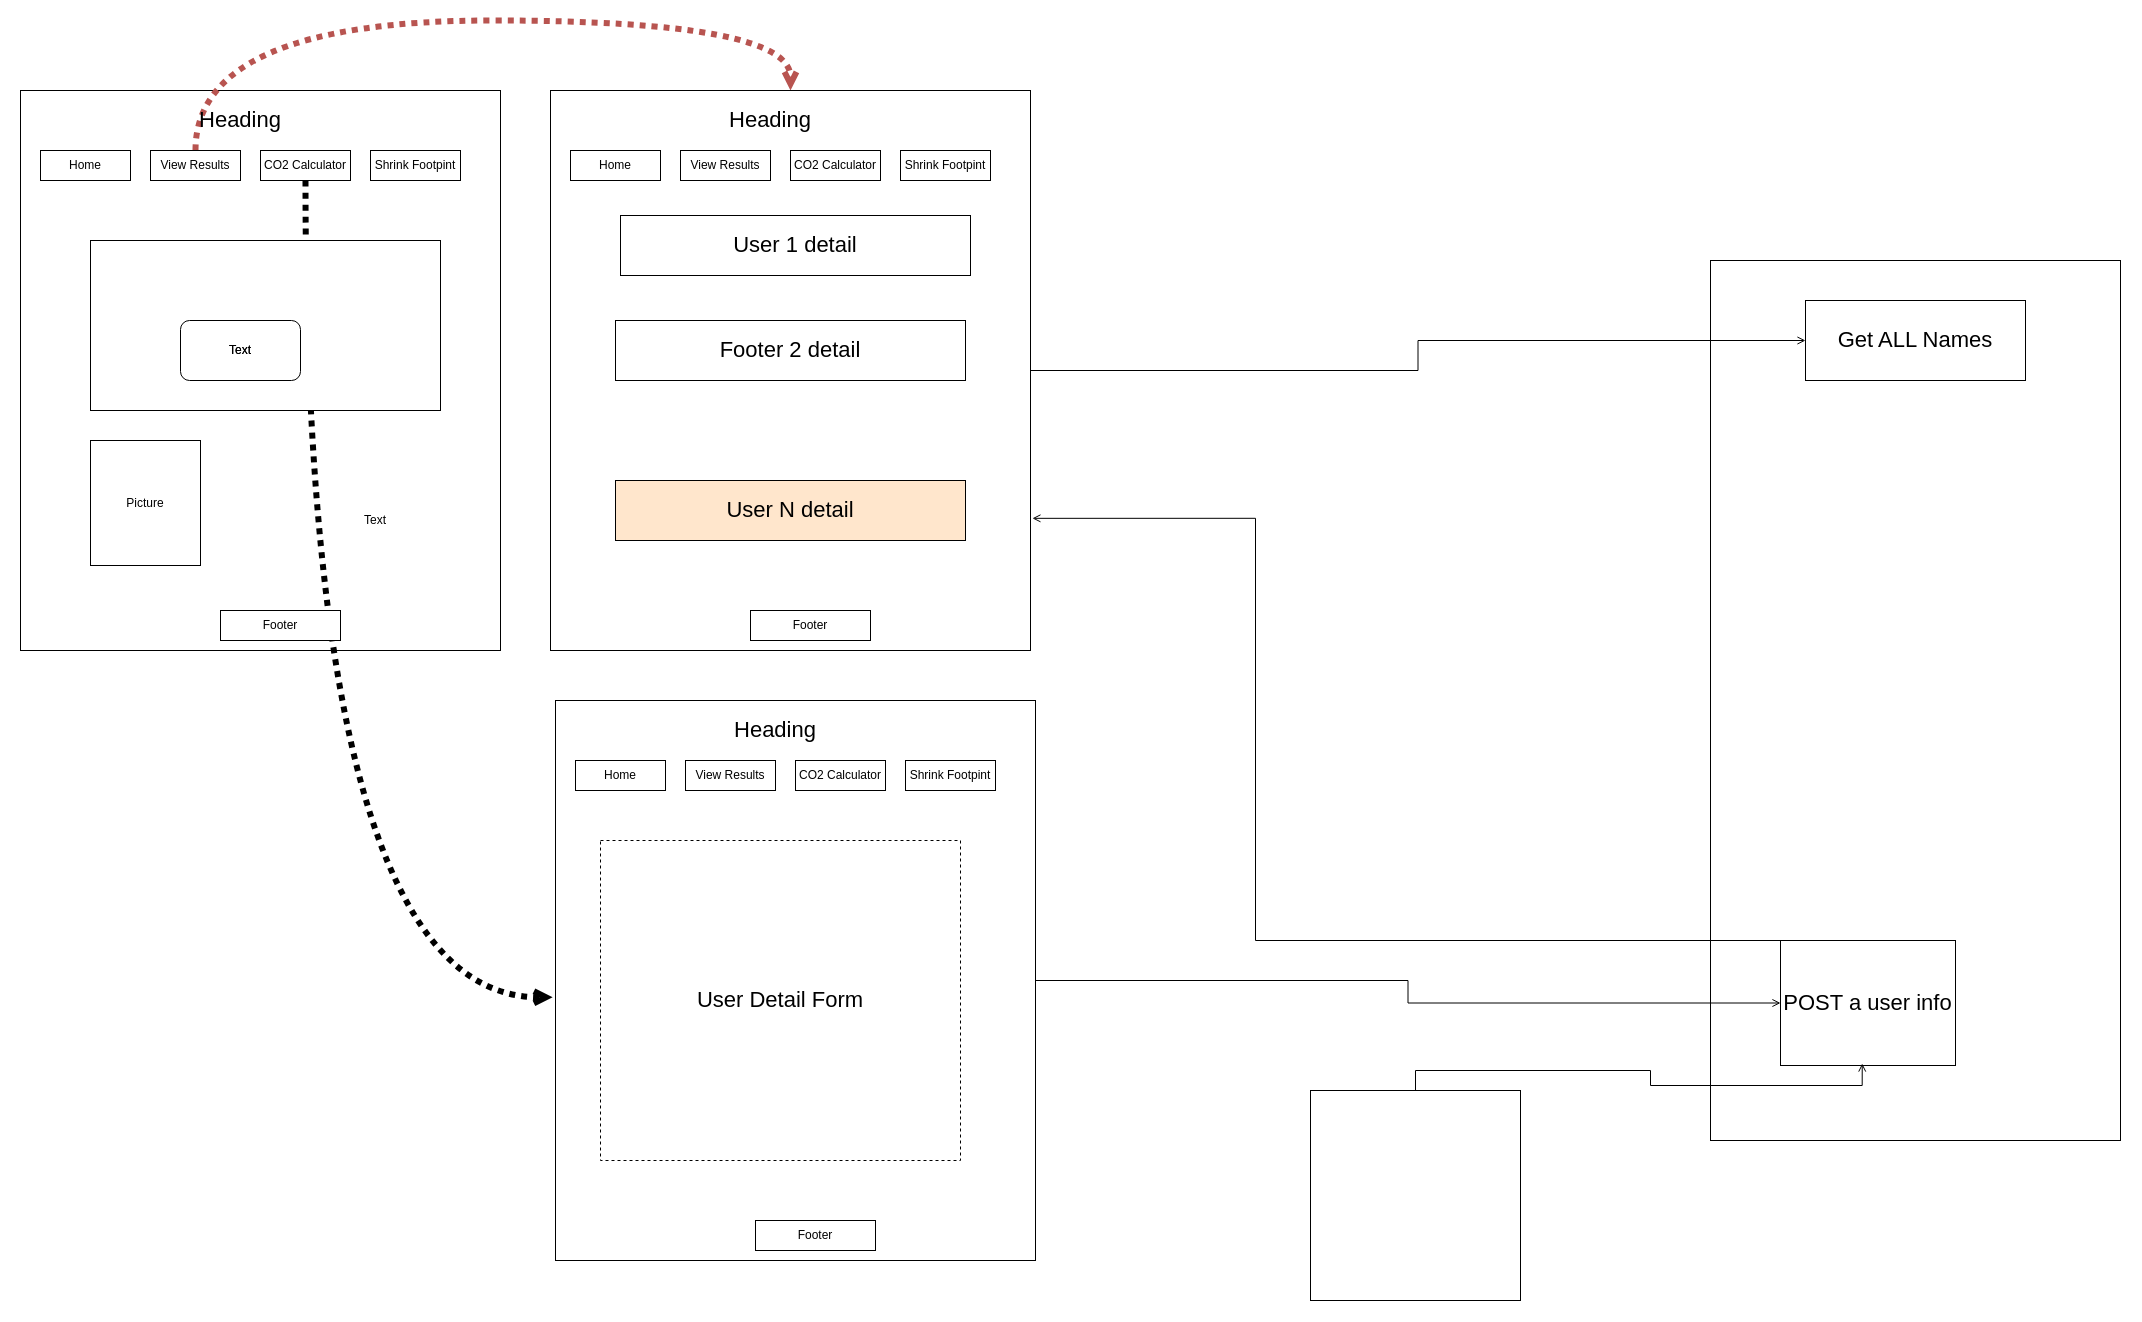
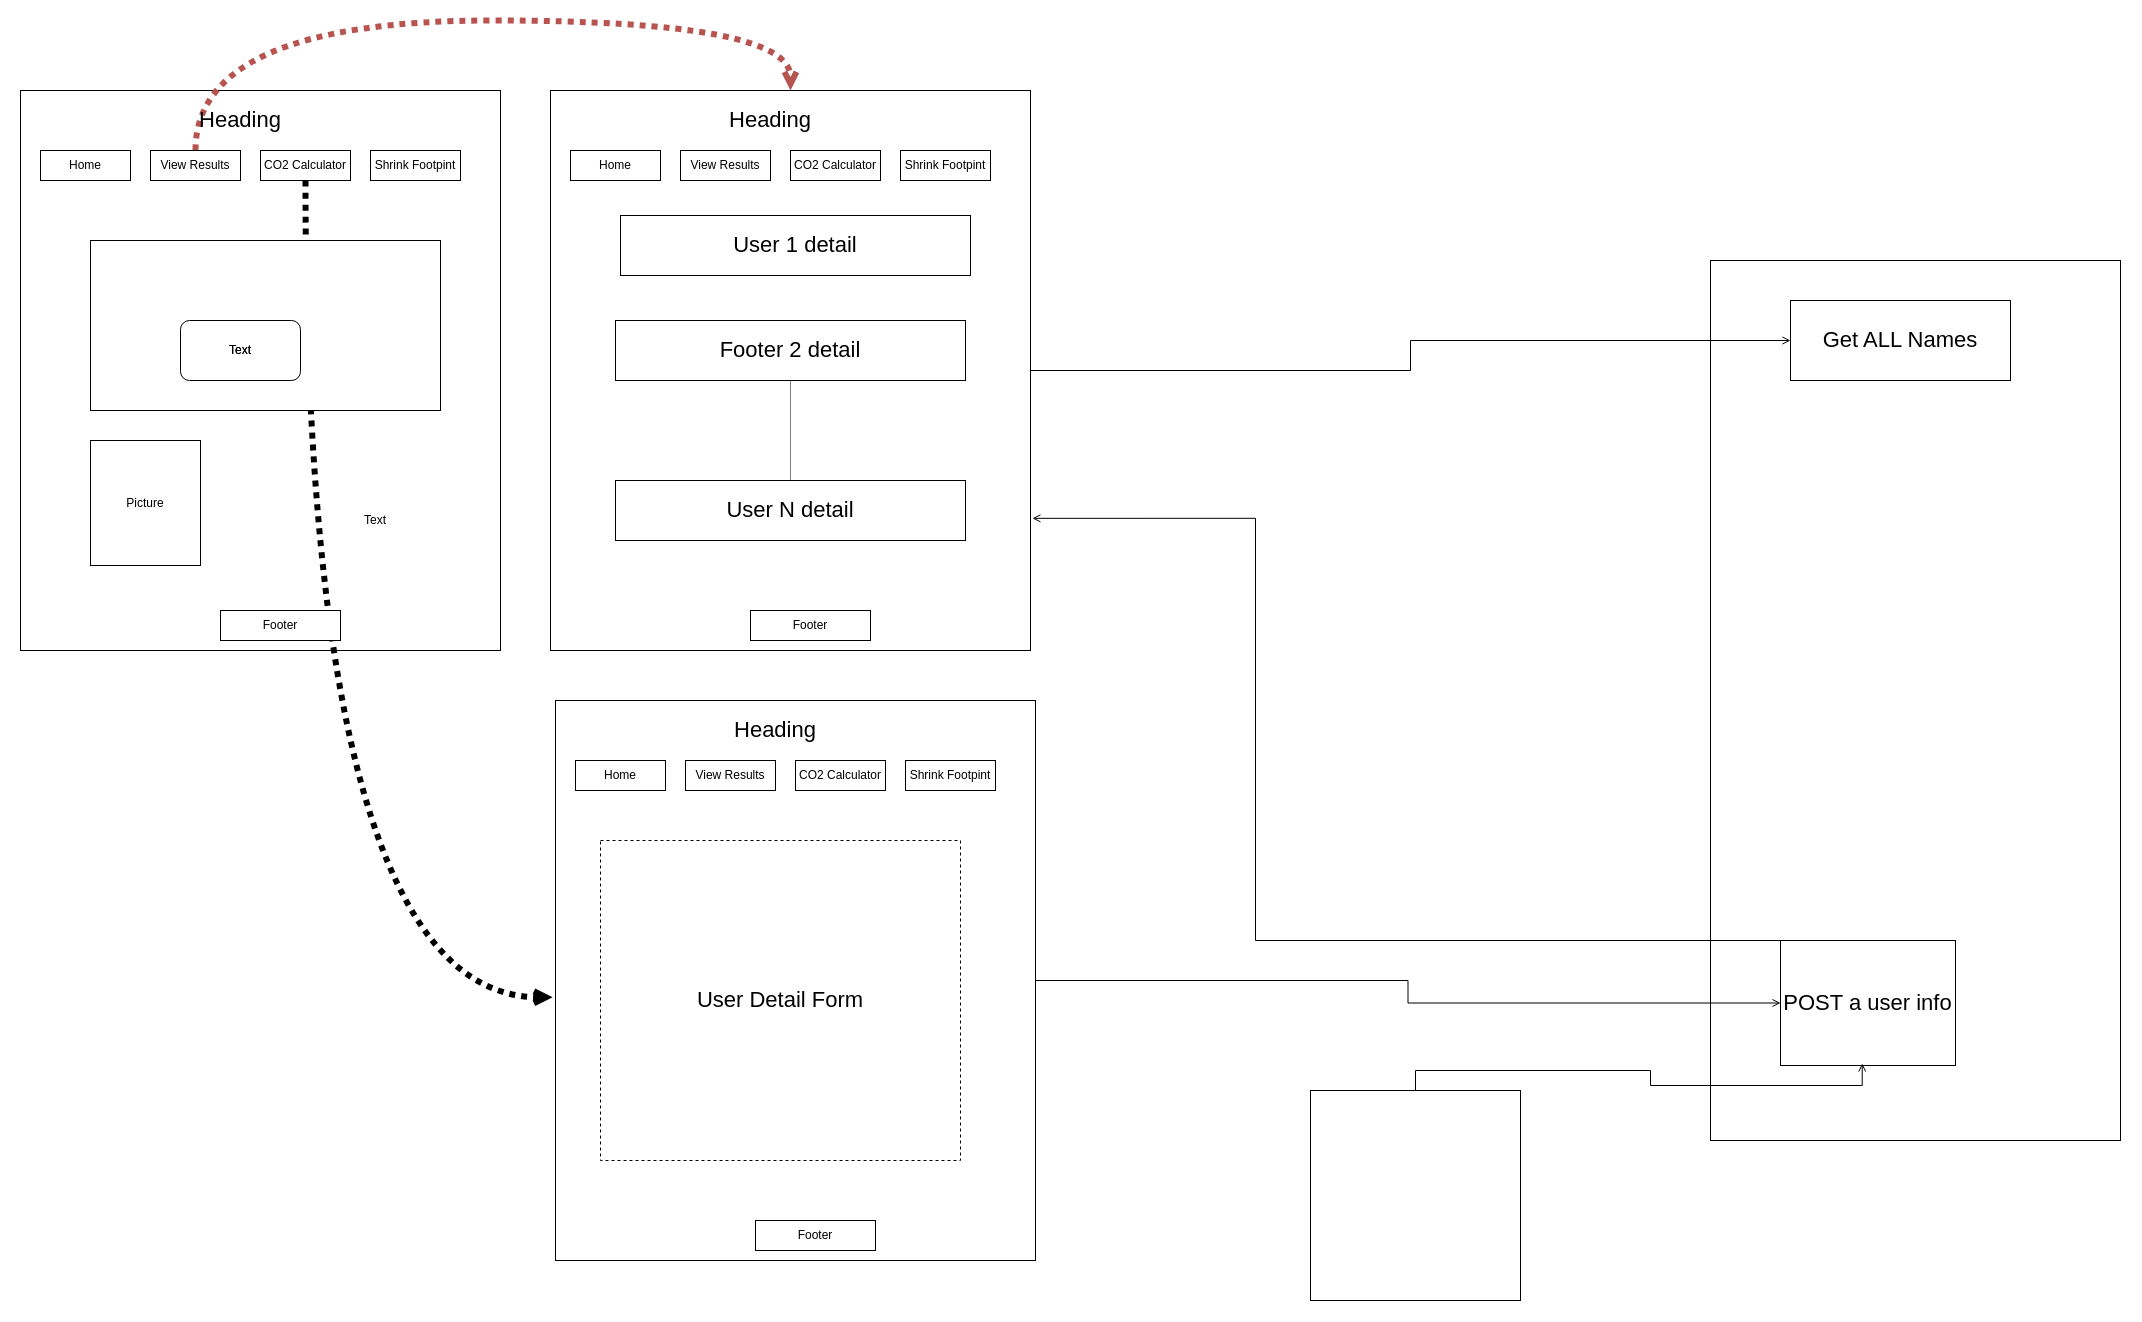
(1916, 341) -> (1901, 341)
none -> (791, 431)
(791, 511) -> (791, 511)
